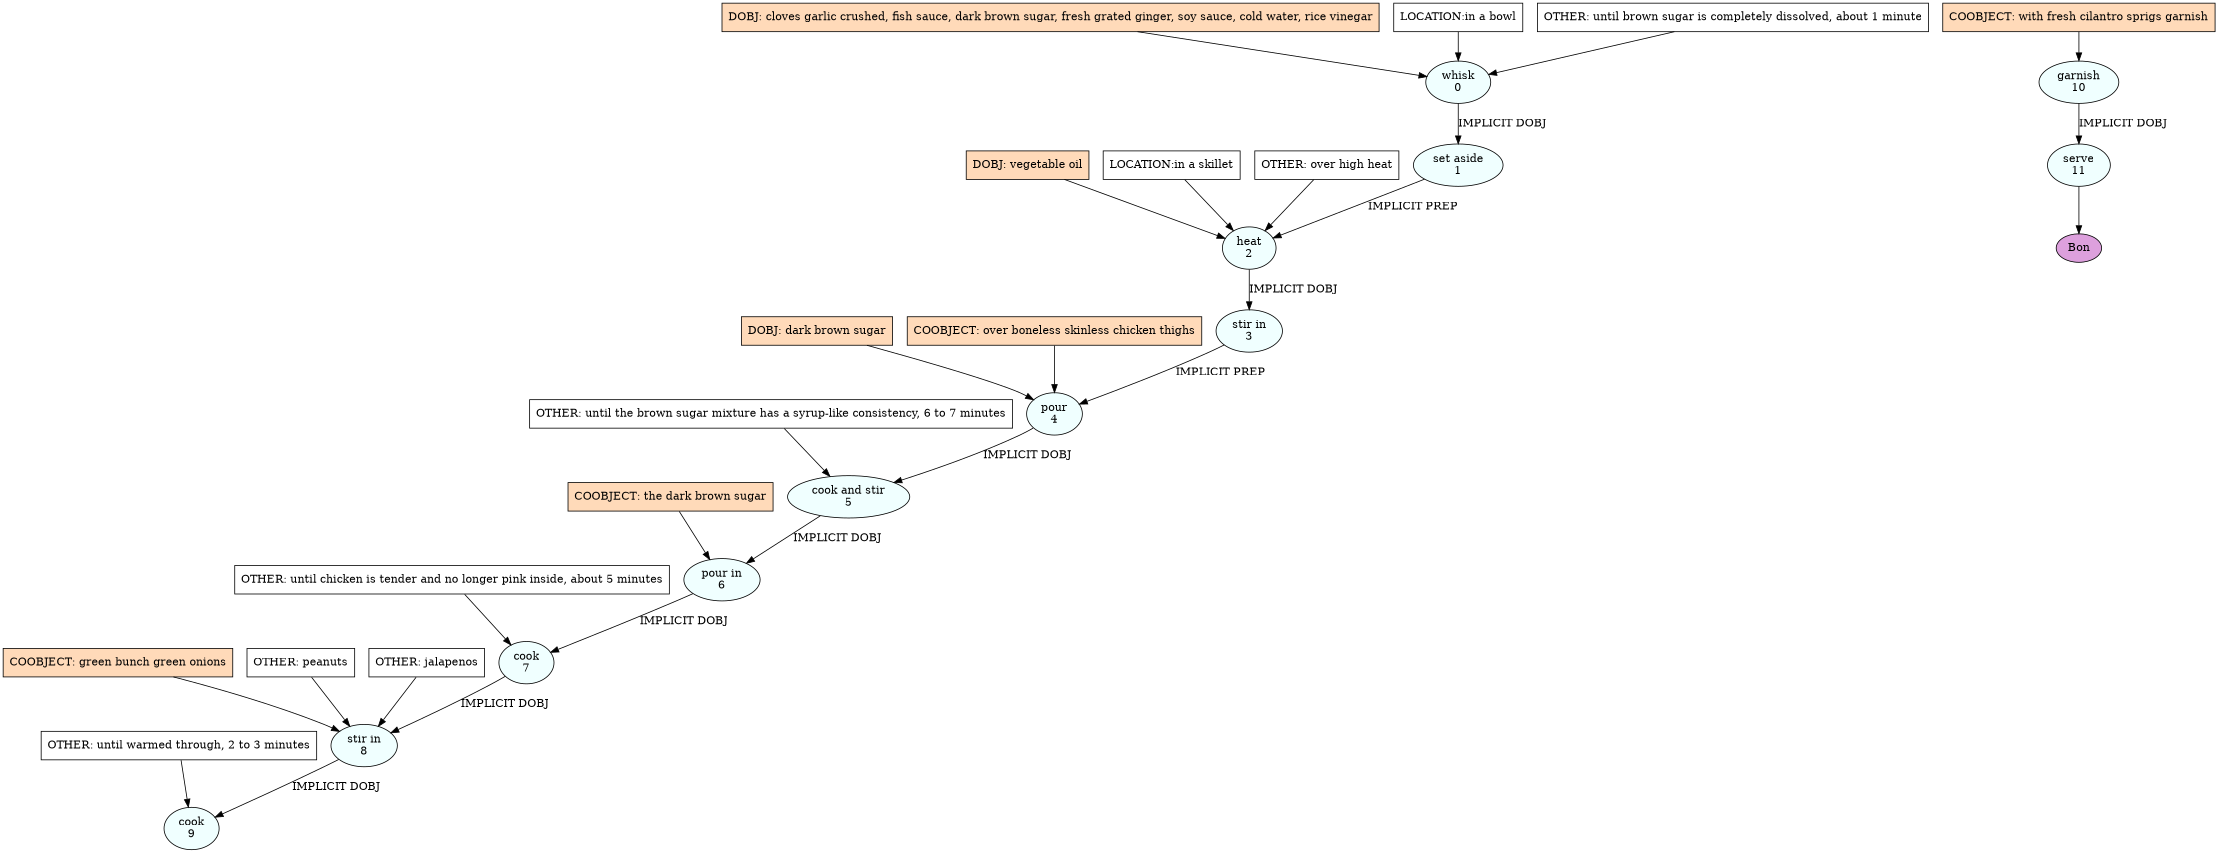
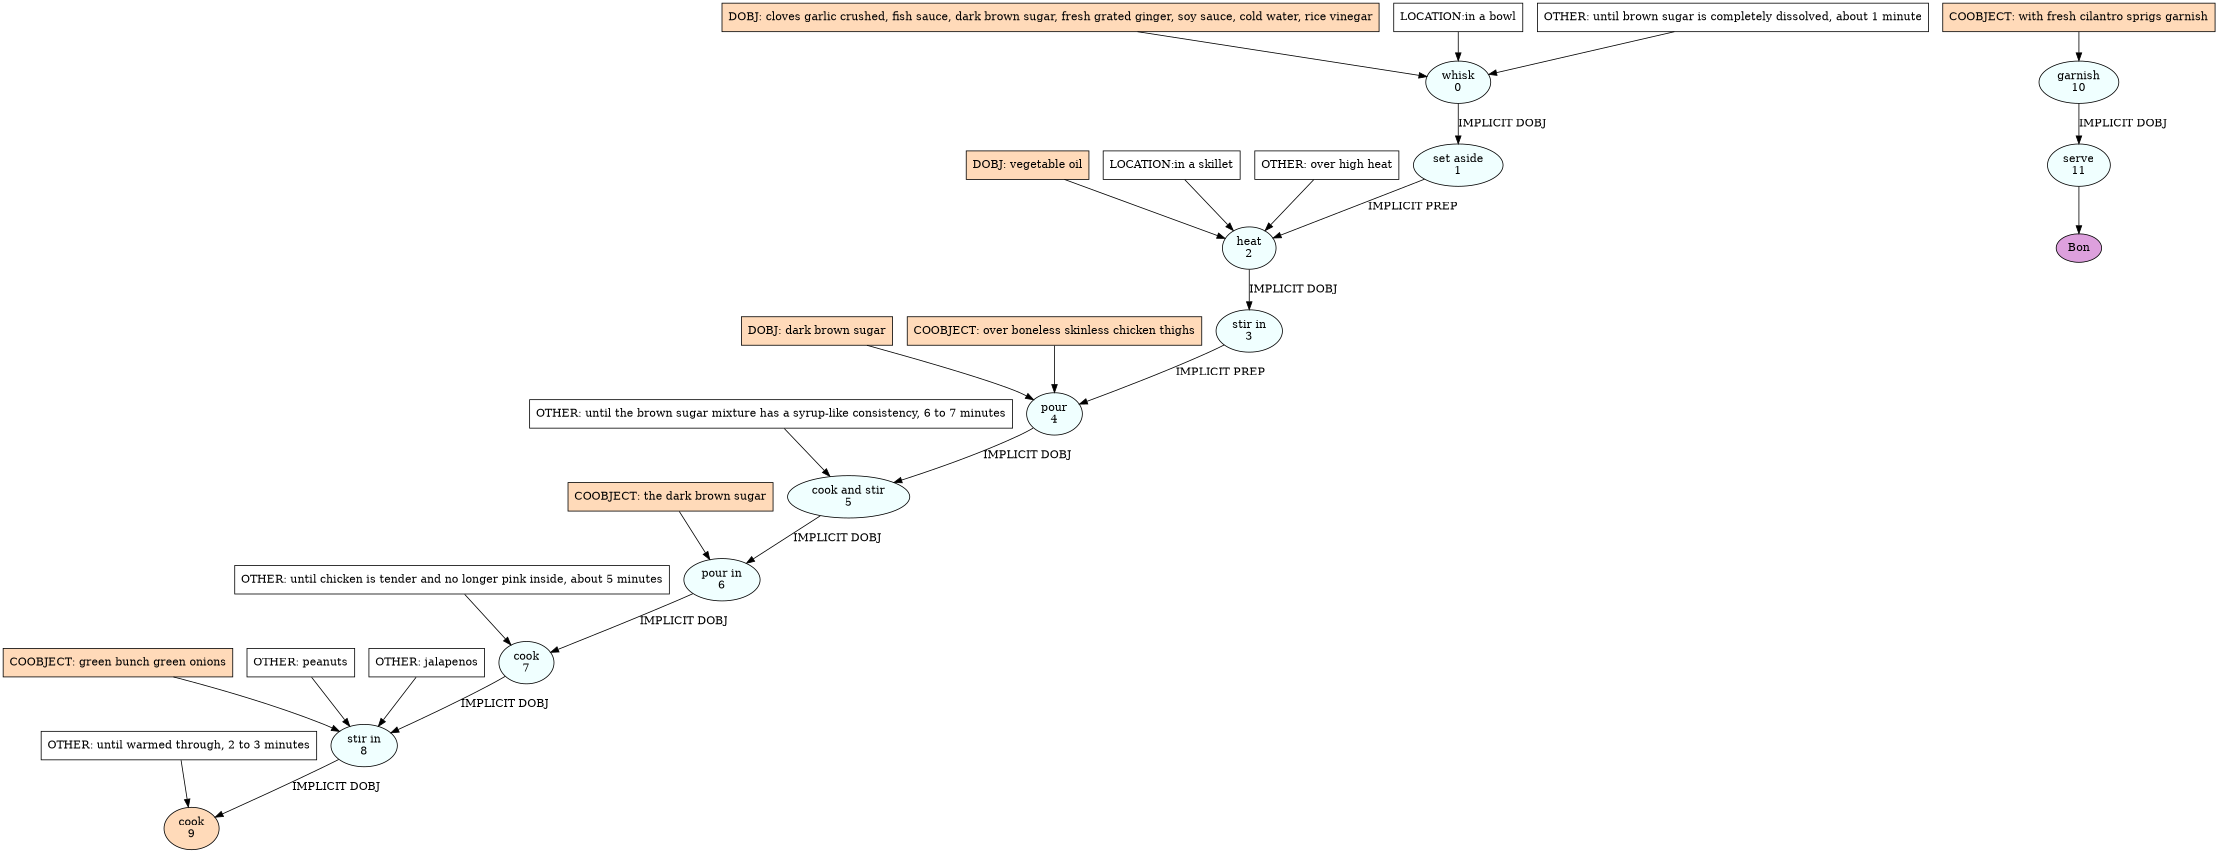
(192, 829) -> (192, 829)
